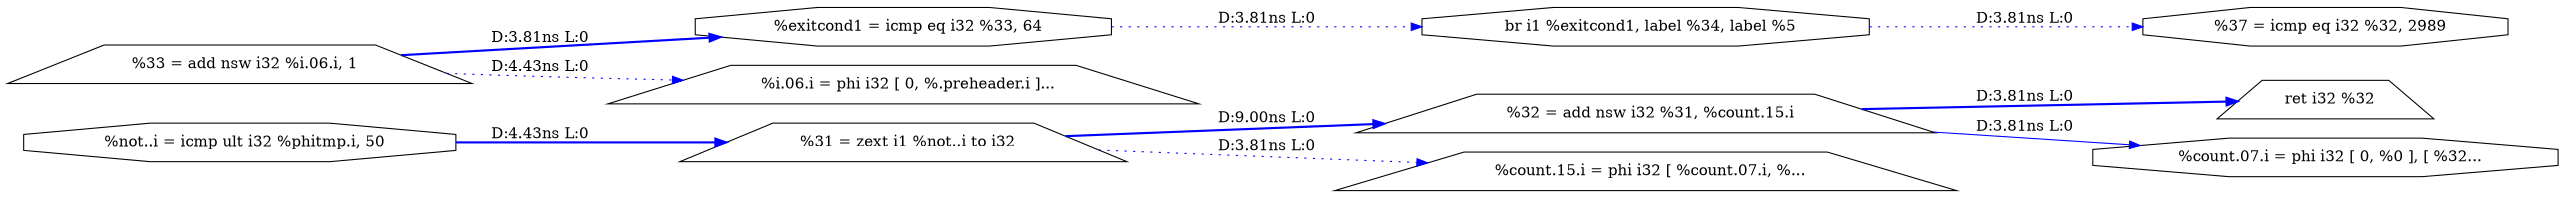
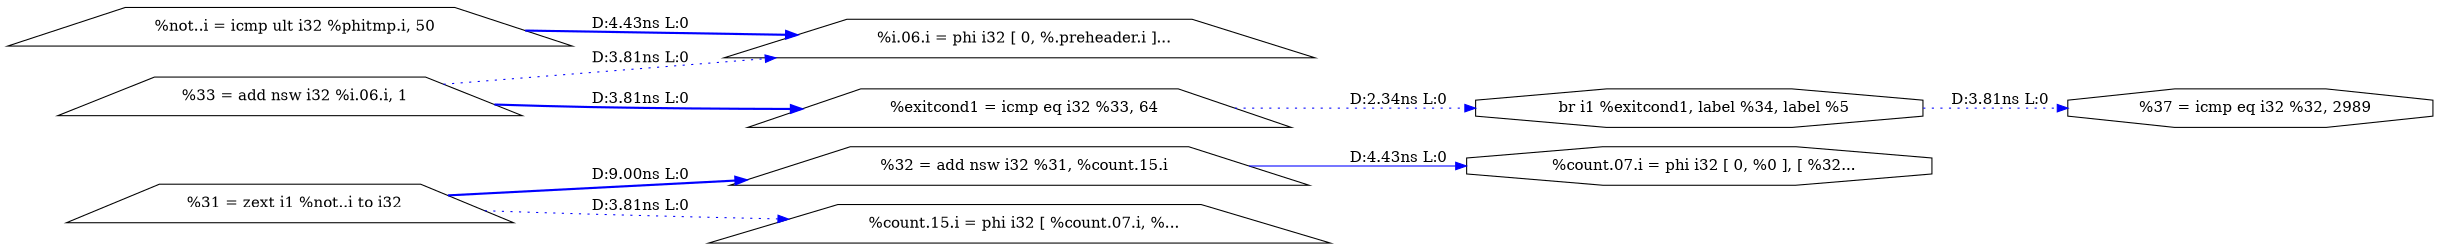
(1267, 19) -> (1399, 100)
(903, 27) -> (1019, 108)
(540, 67) -> (640, 58)
(2325, 100) -> none
(2025, 127) -> (1399, 158)
(240, 142) -> (290, 27)
(586, 142) -> (655, 33)
